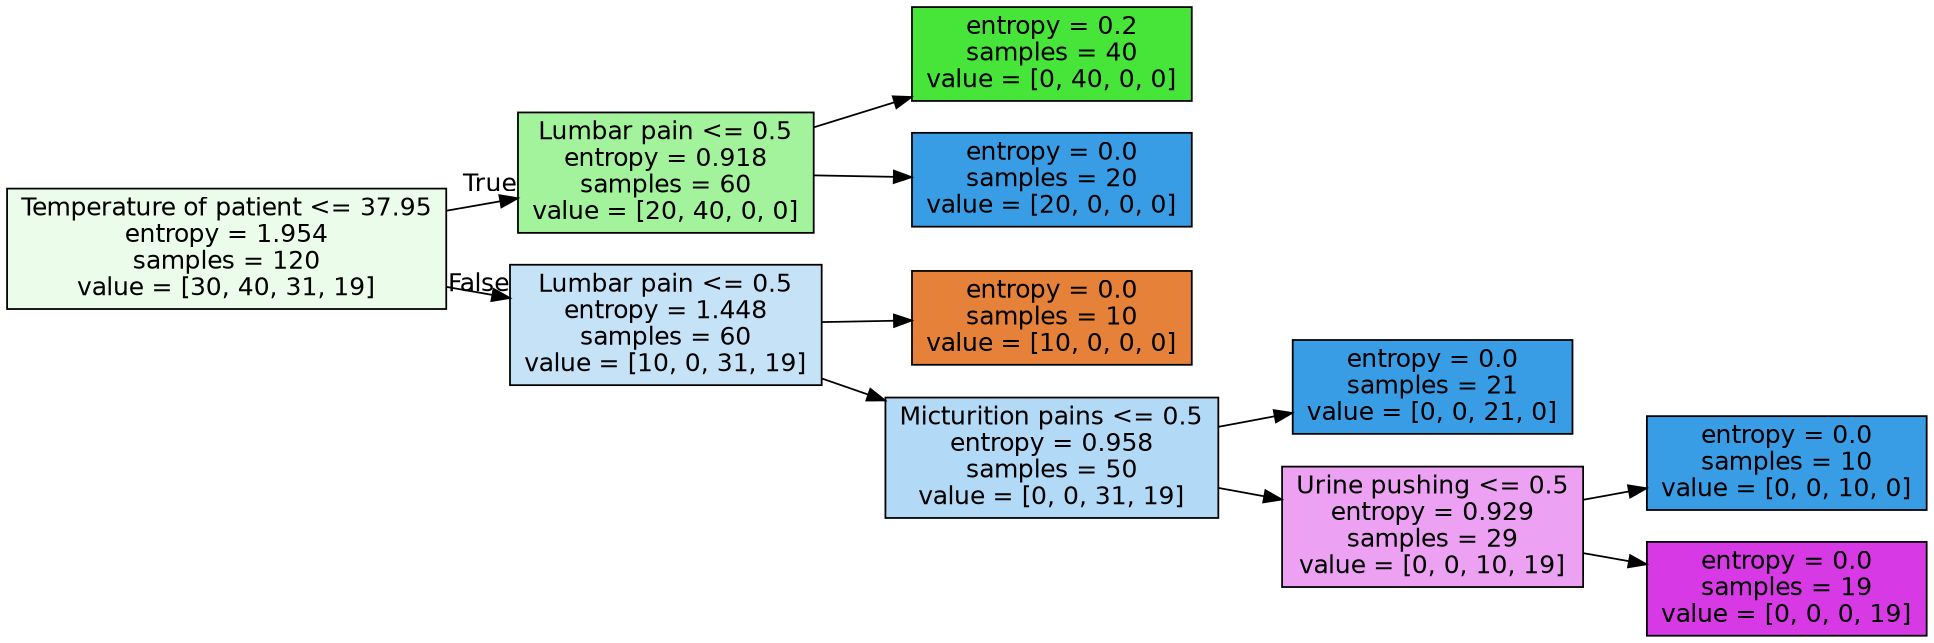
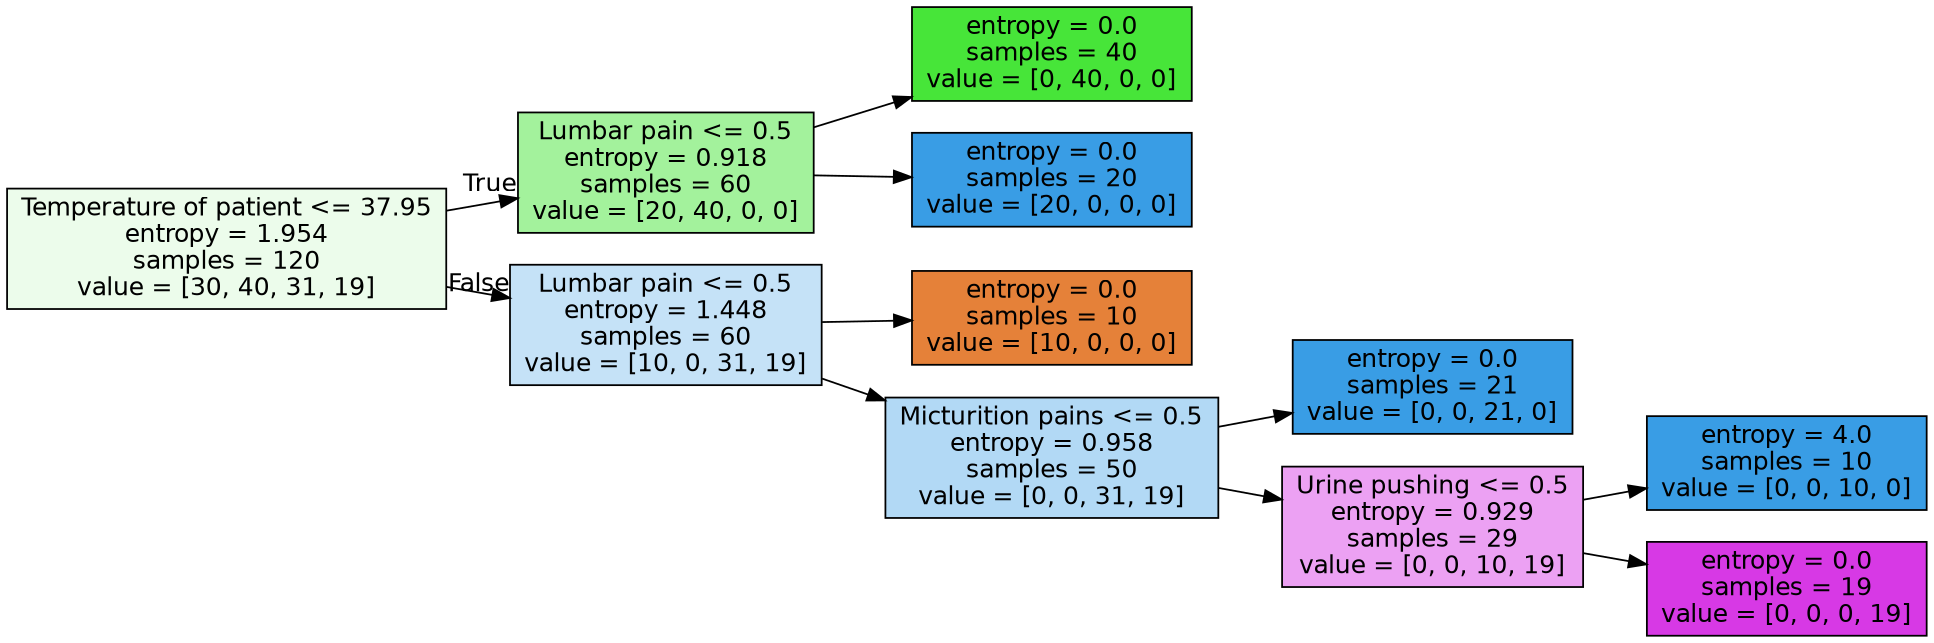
(1052, 54) -> (1052, 54)
(1787, 463) -> (1787, 463)
